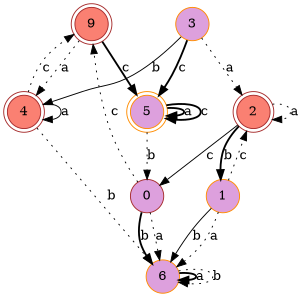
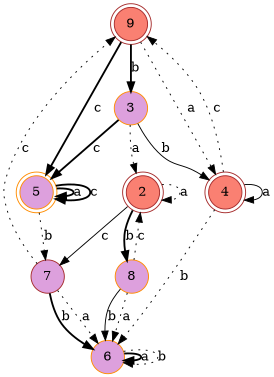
none -> (131, 63)
(147, 196) -> (48, 277)
(223, 196) -> (132, 277)
